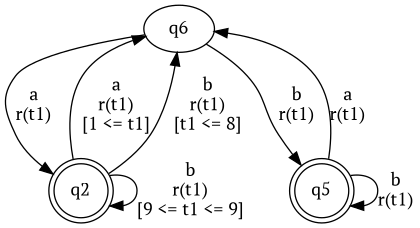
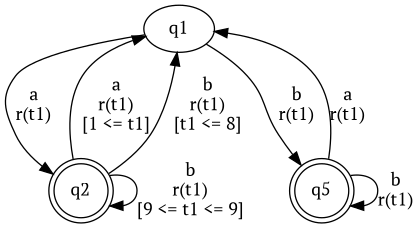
(179, 29) -> (179, 29)
